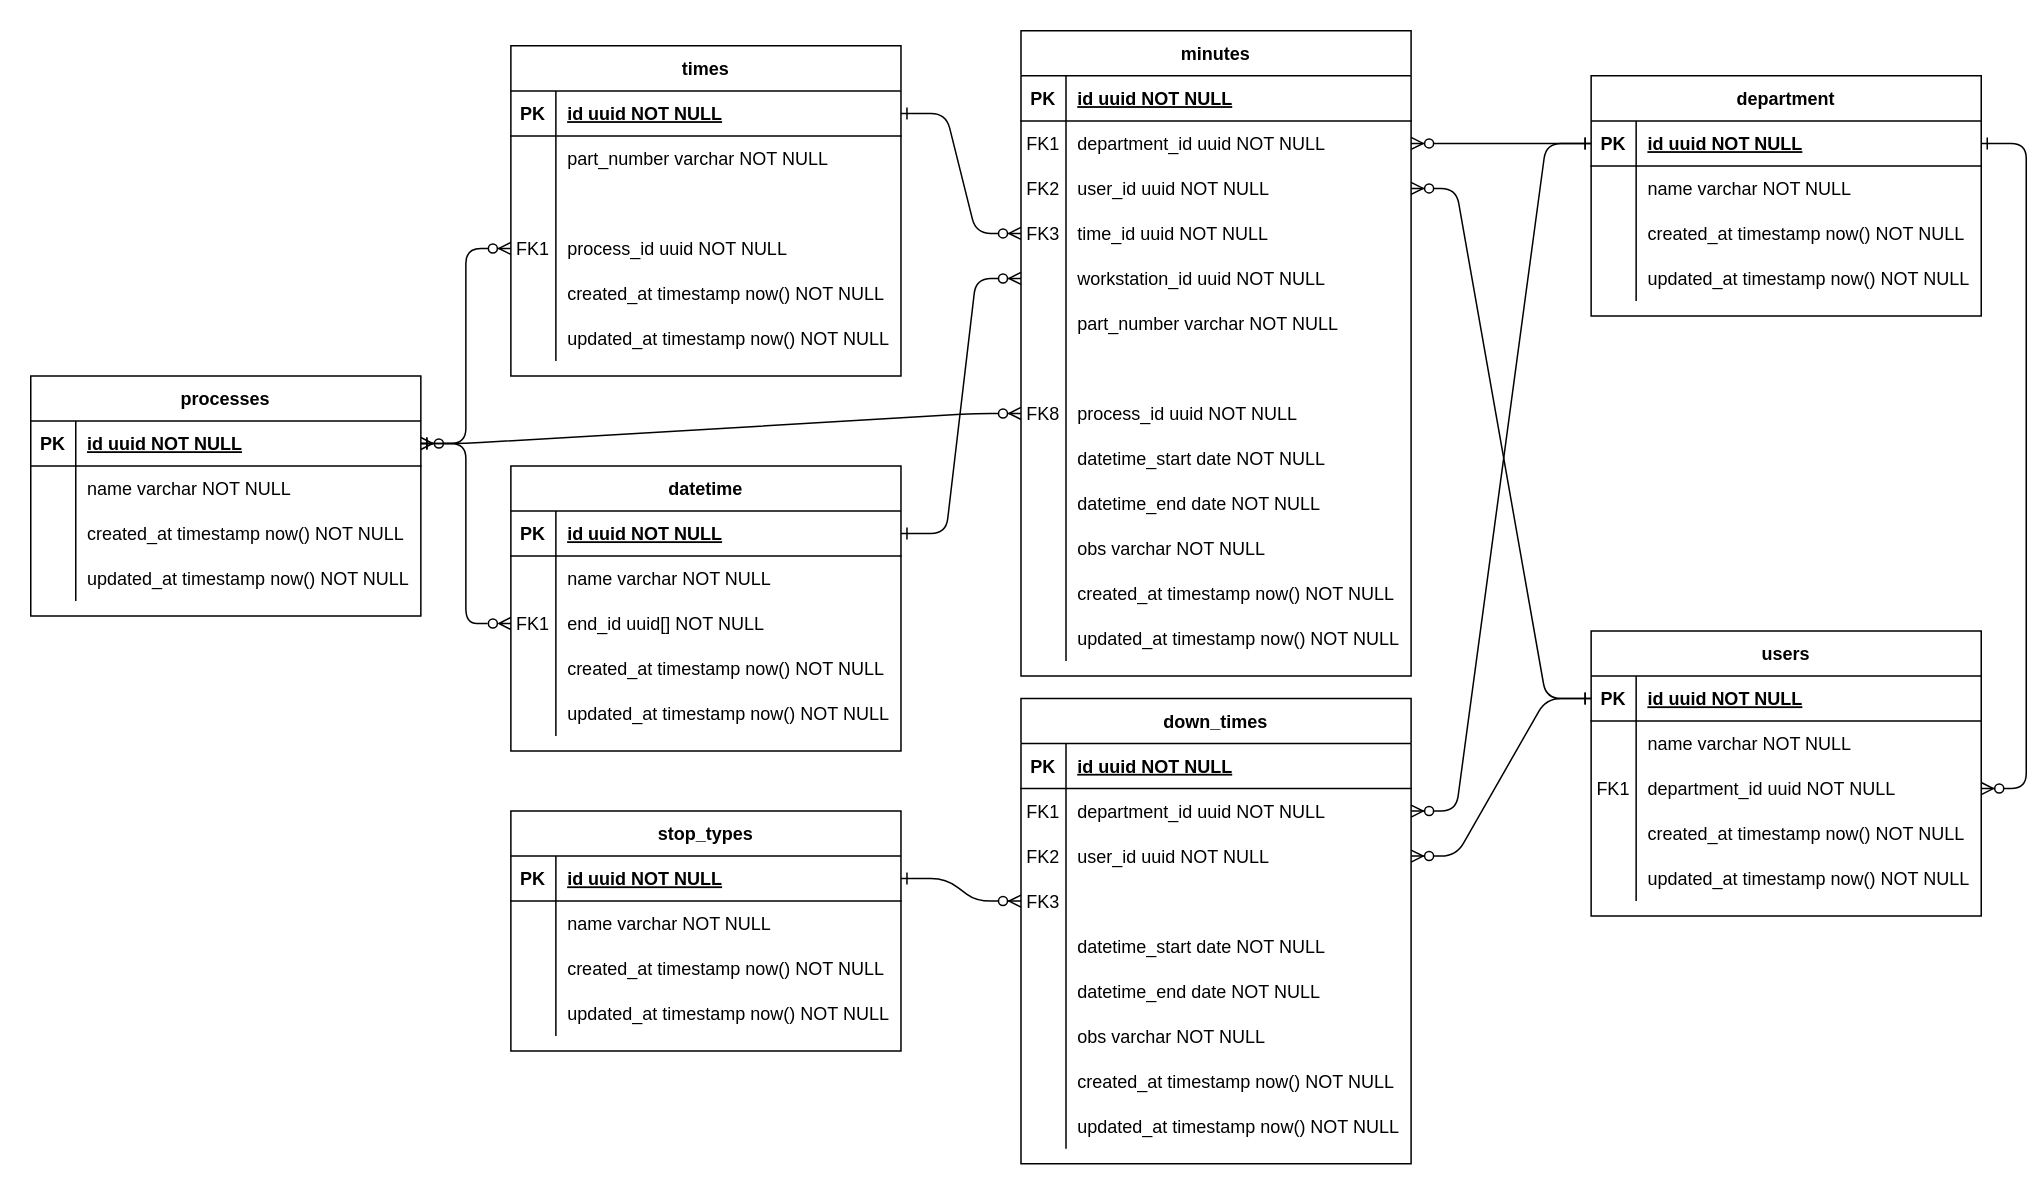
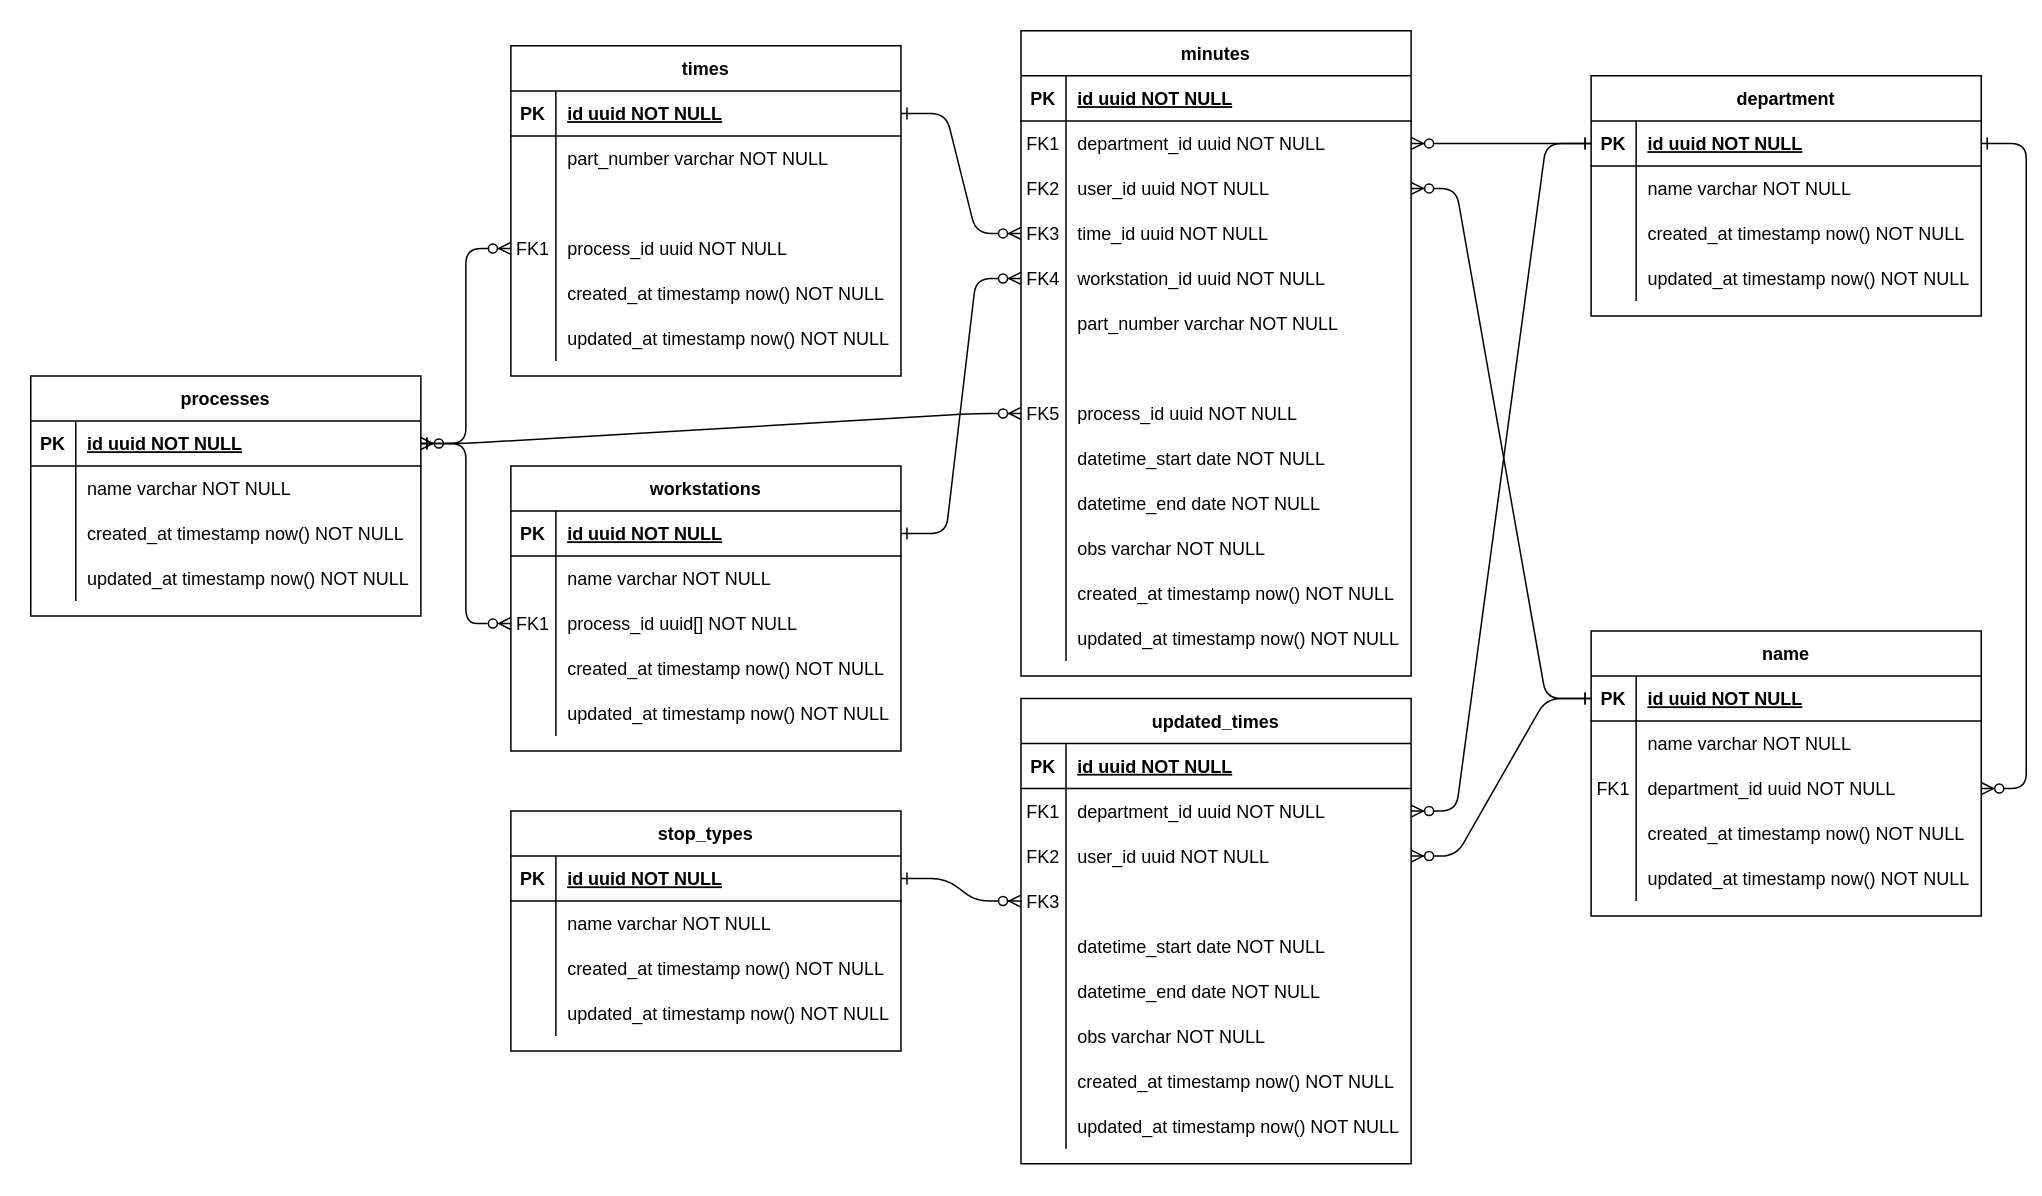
none -> (1043, 278)
(1043, 414) -> (1043, 414)
(705, 489) -> (705, 489)
(666, 624) -> (686, 624)
(1785, 654) -> (1785, 654)
(1215, 722) -> (1215, 722)
